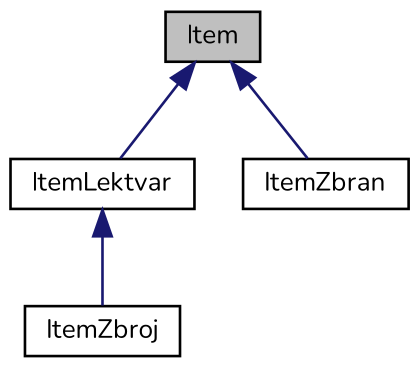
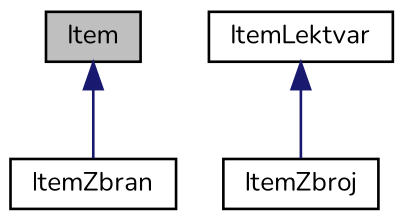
(149, 121) -> none
